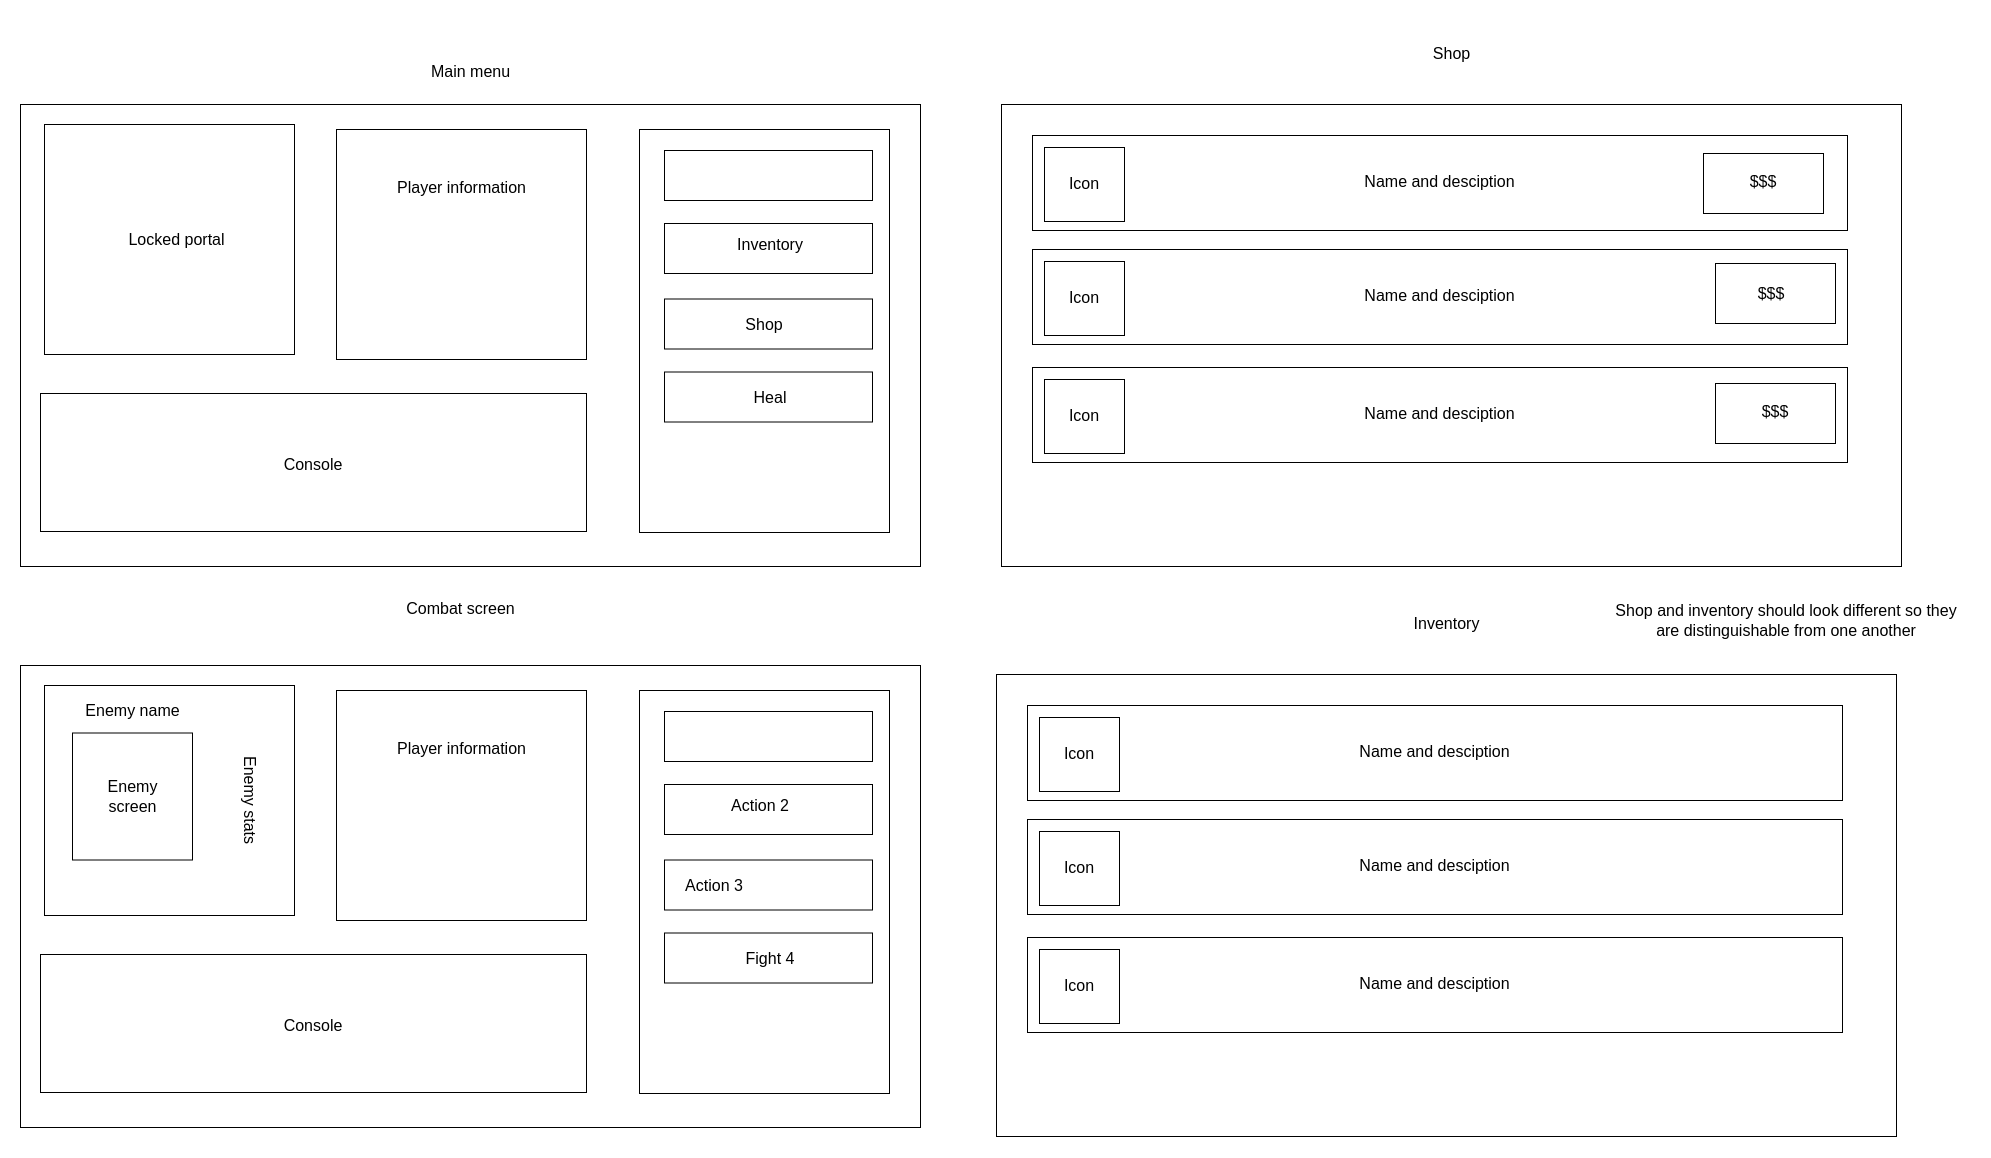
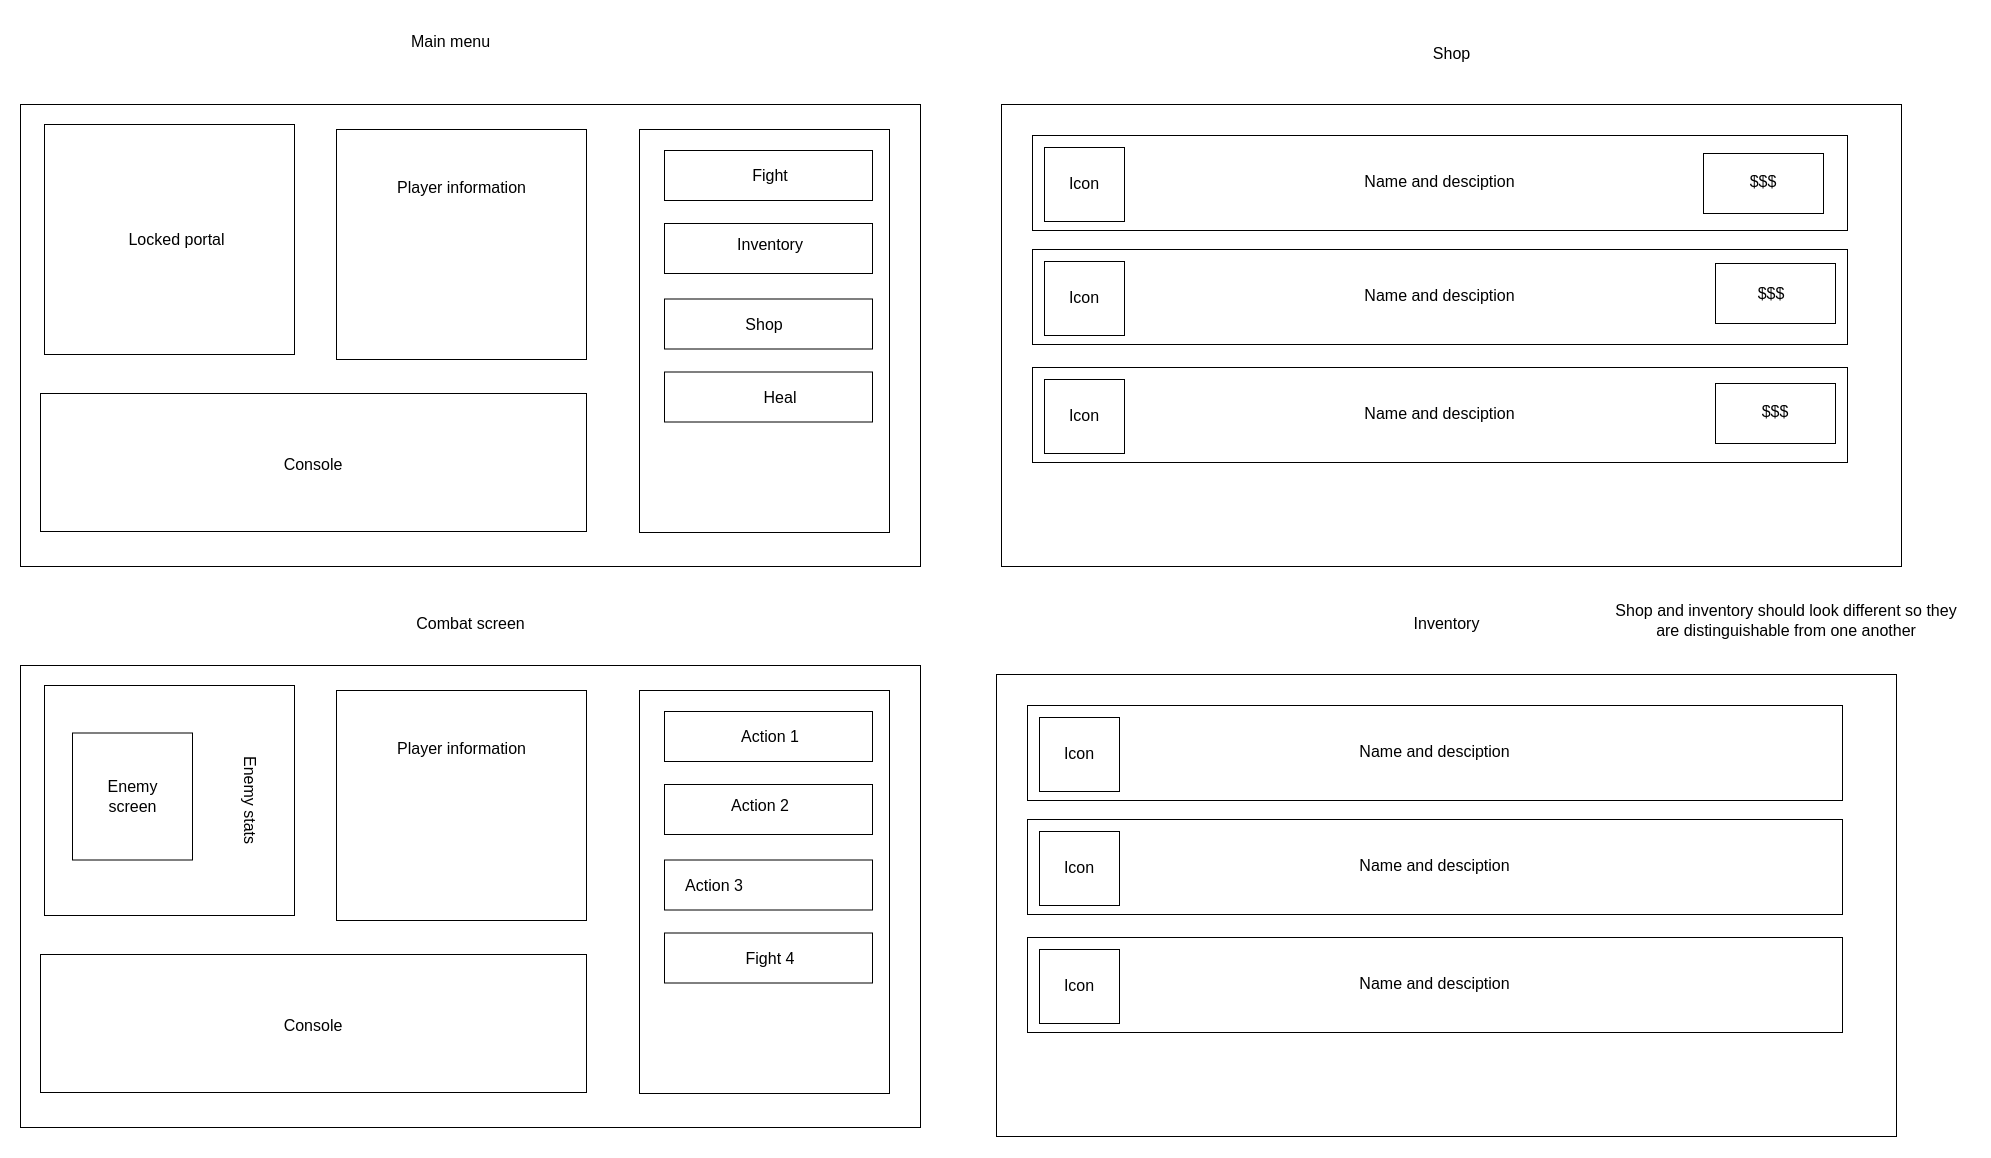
(471, 72) -> (451, 42)
none -> (771, 176)
(771, 397) -> (781, 397)
(461, 609) -> (471, 624)
(133, 711) -> none
none -> (771, 737)
